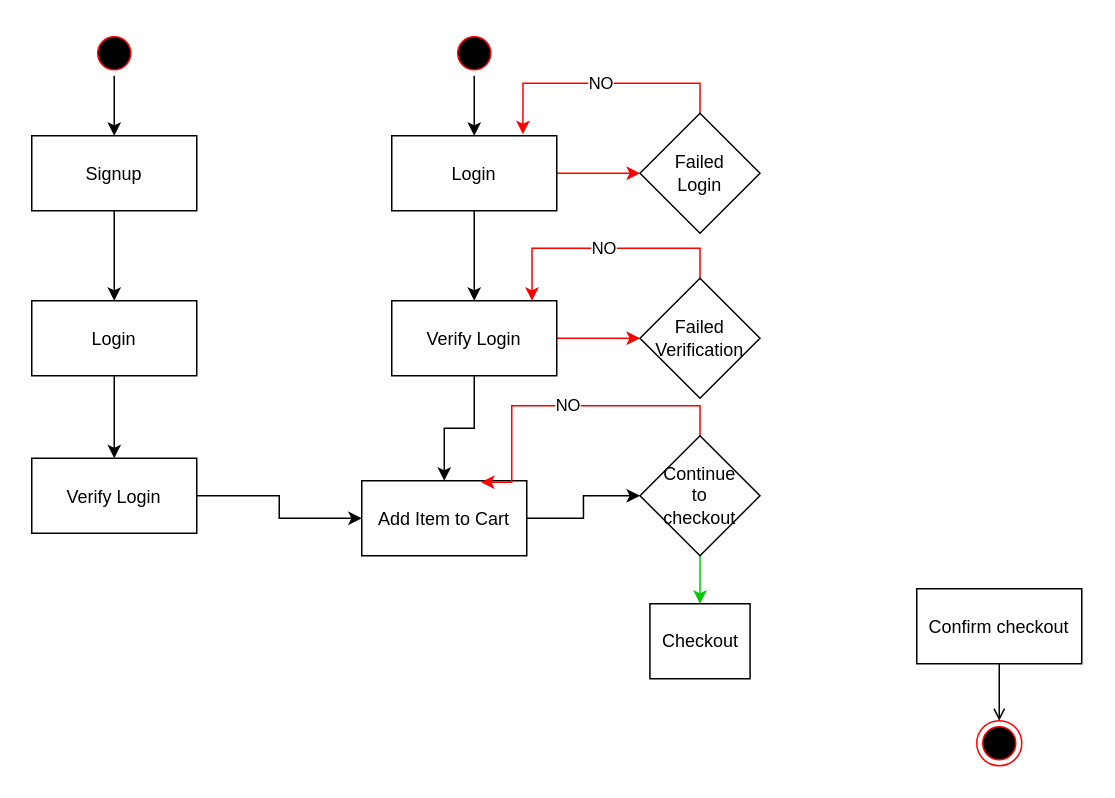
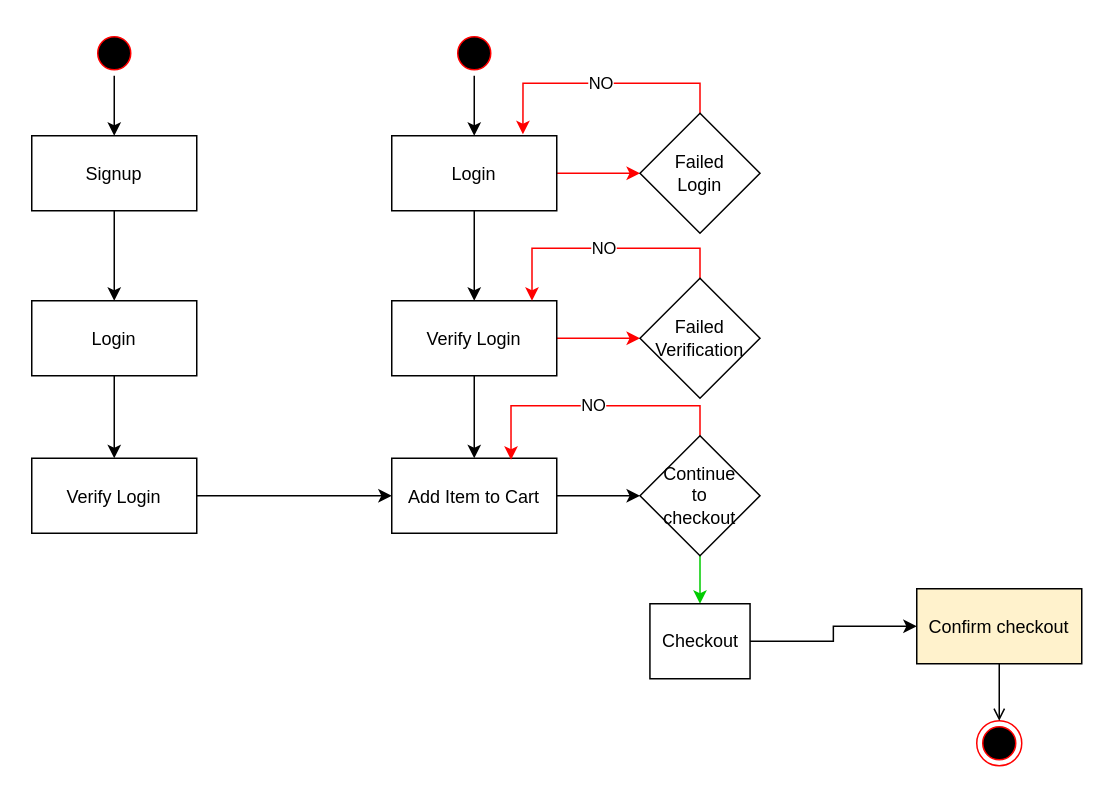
(444, 518) -> (474, 496)
(999, 626) -> (999, 626)
none -> (833, 639)
